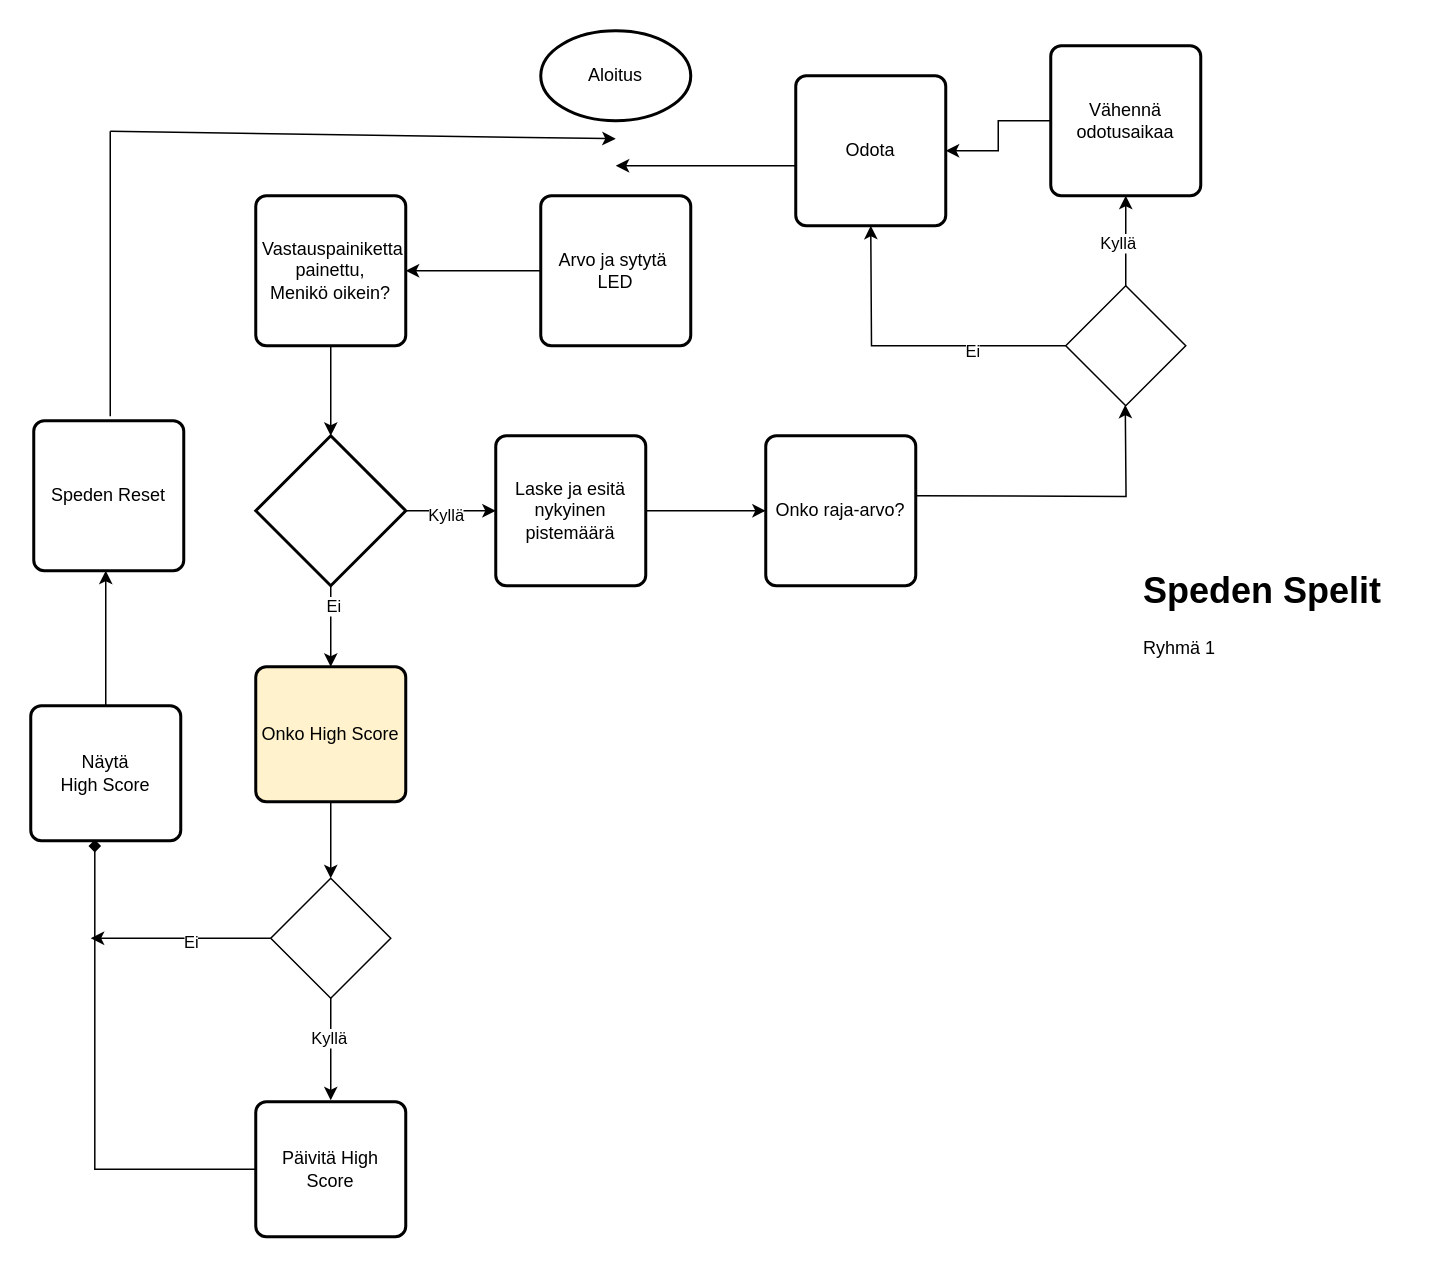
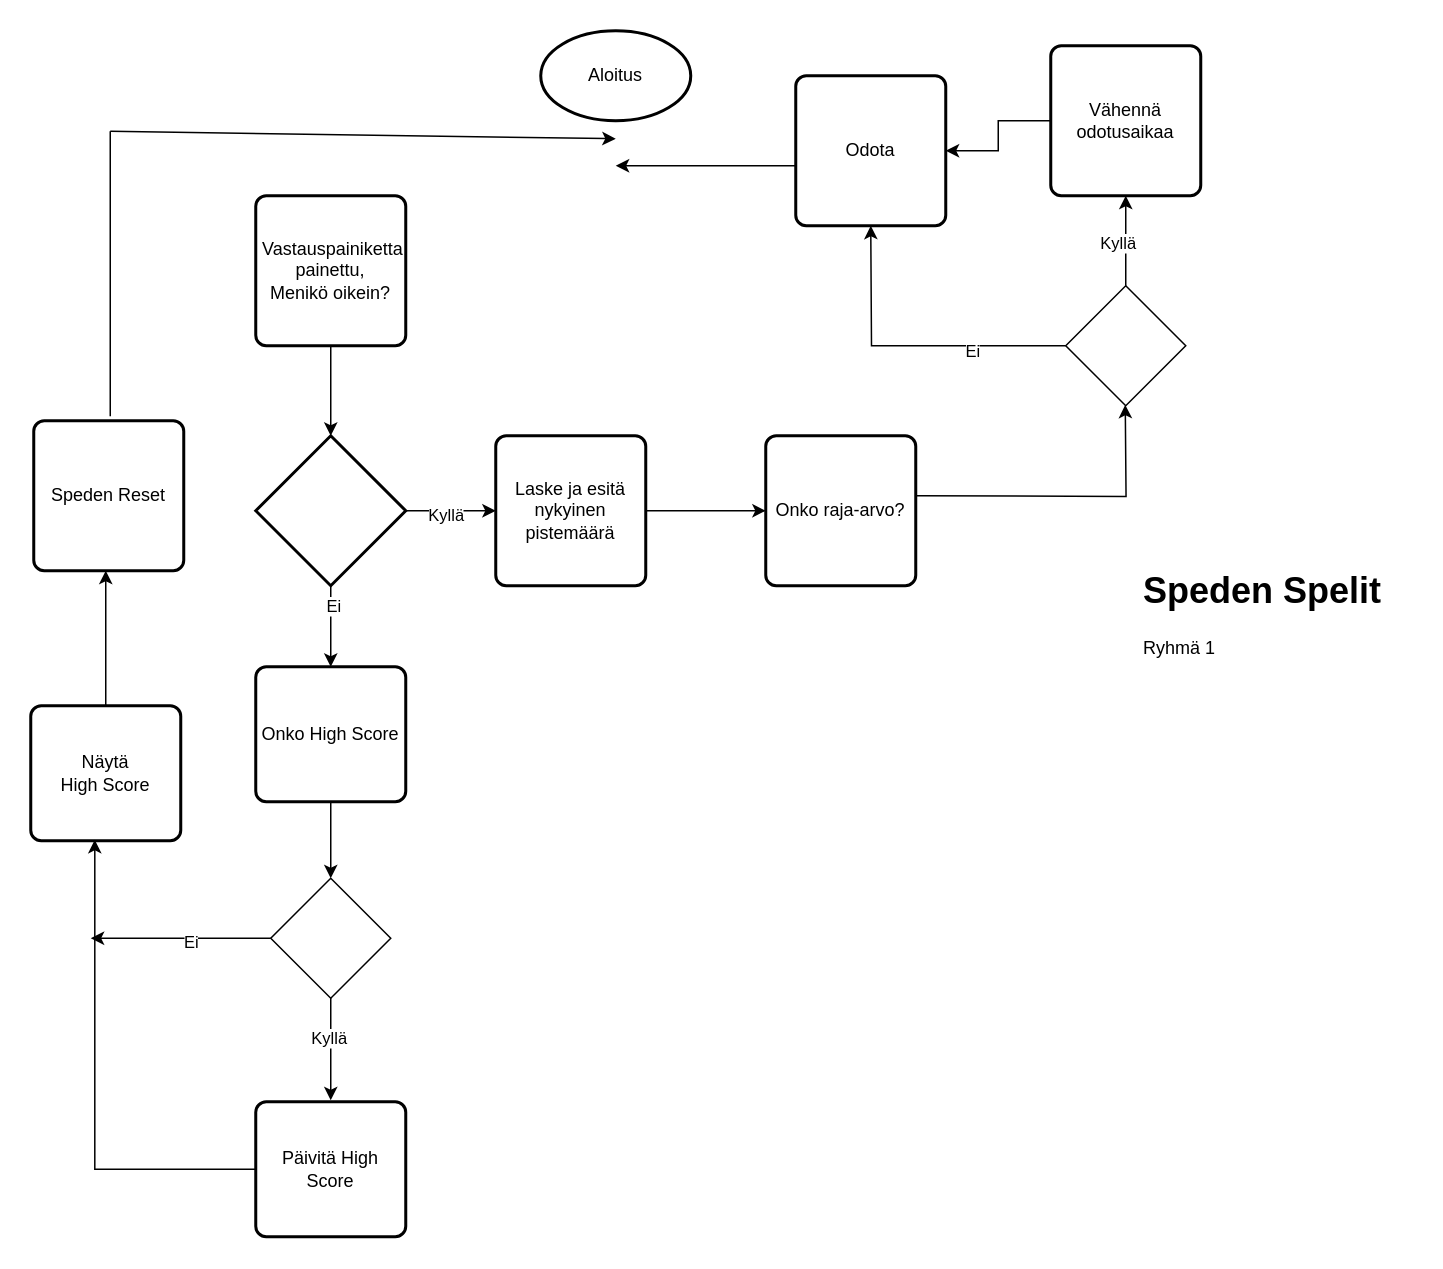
(479, 271) -> none
(616, 271) -> none
(331, 734) -> (331, 734)
(95, 852) -> (95, 851)
